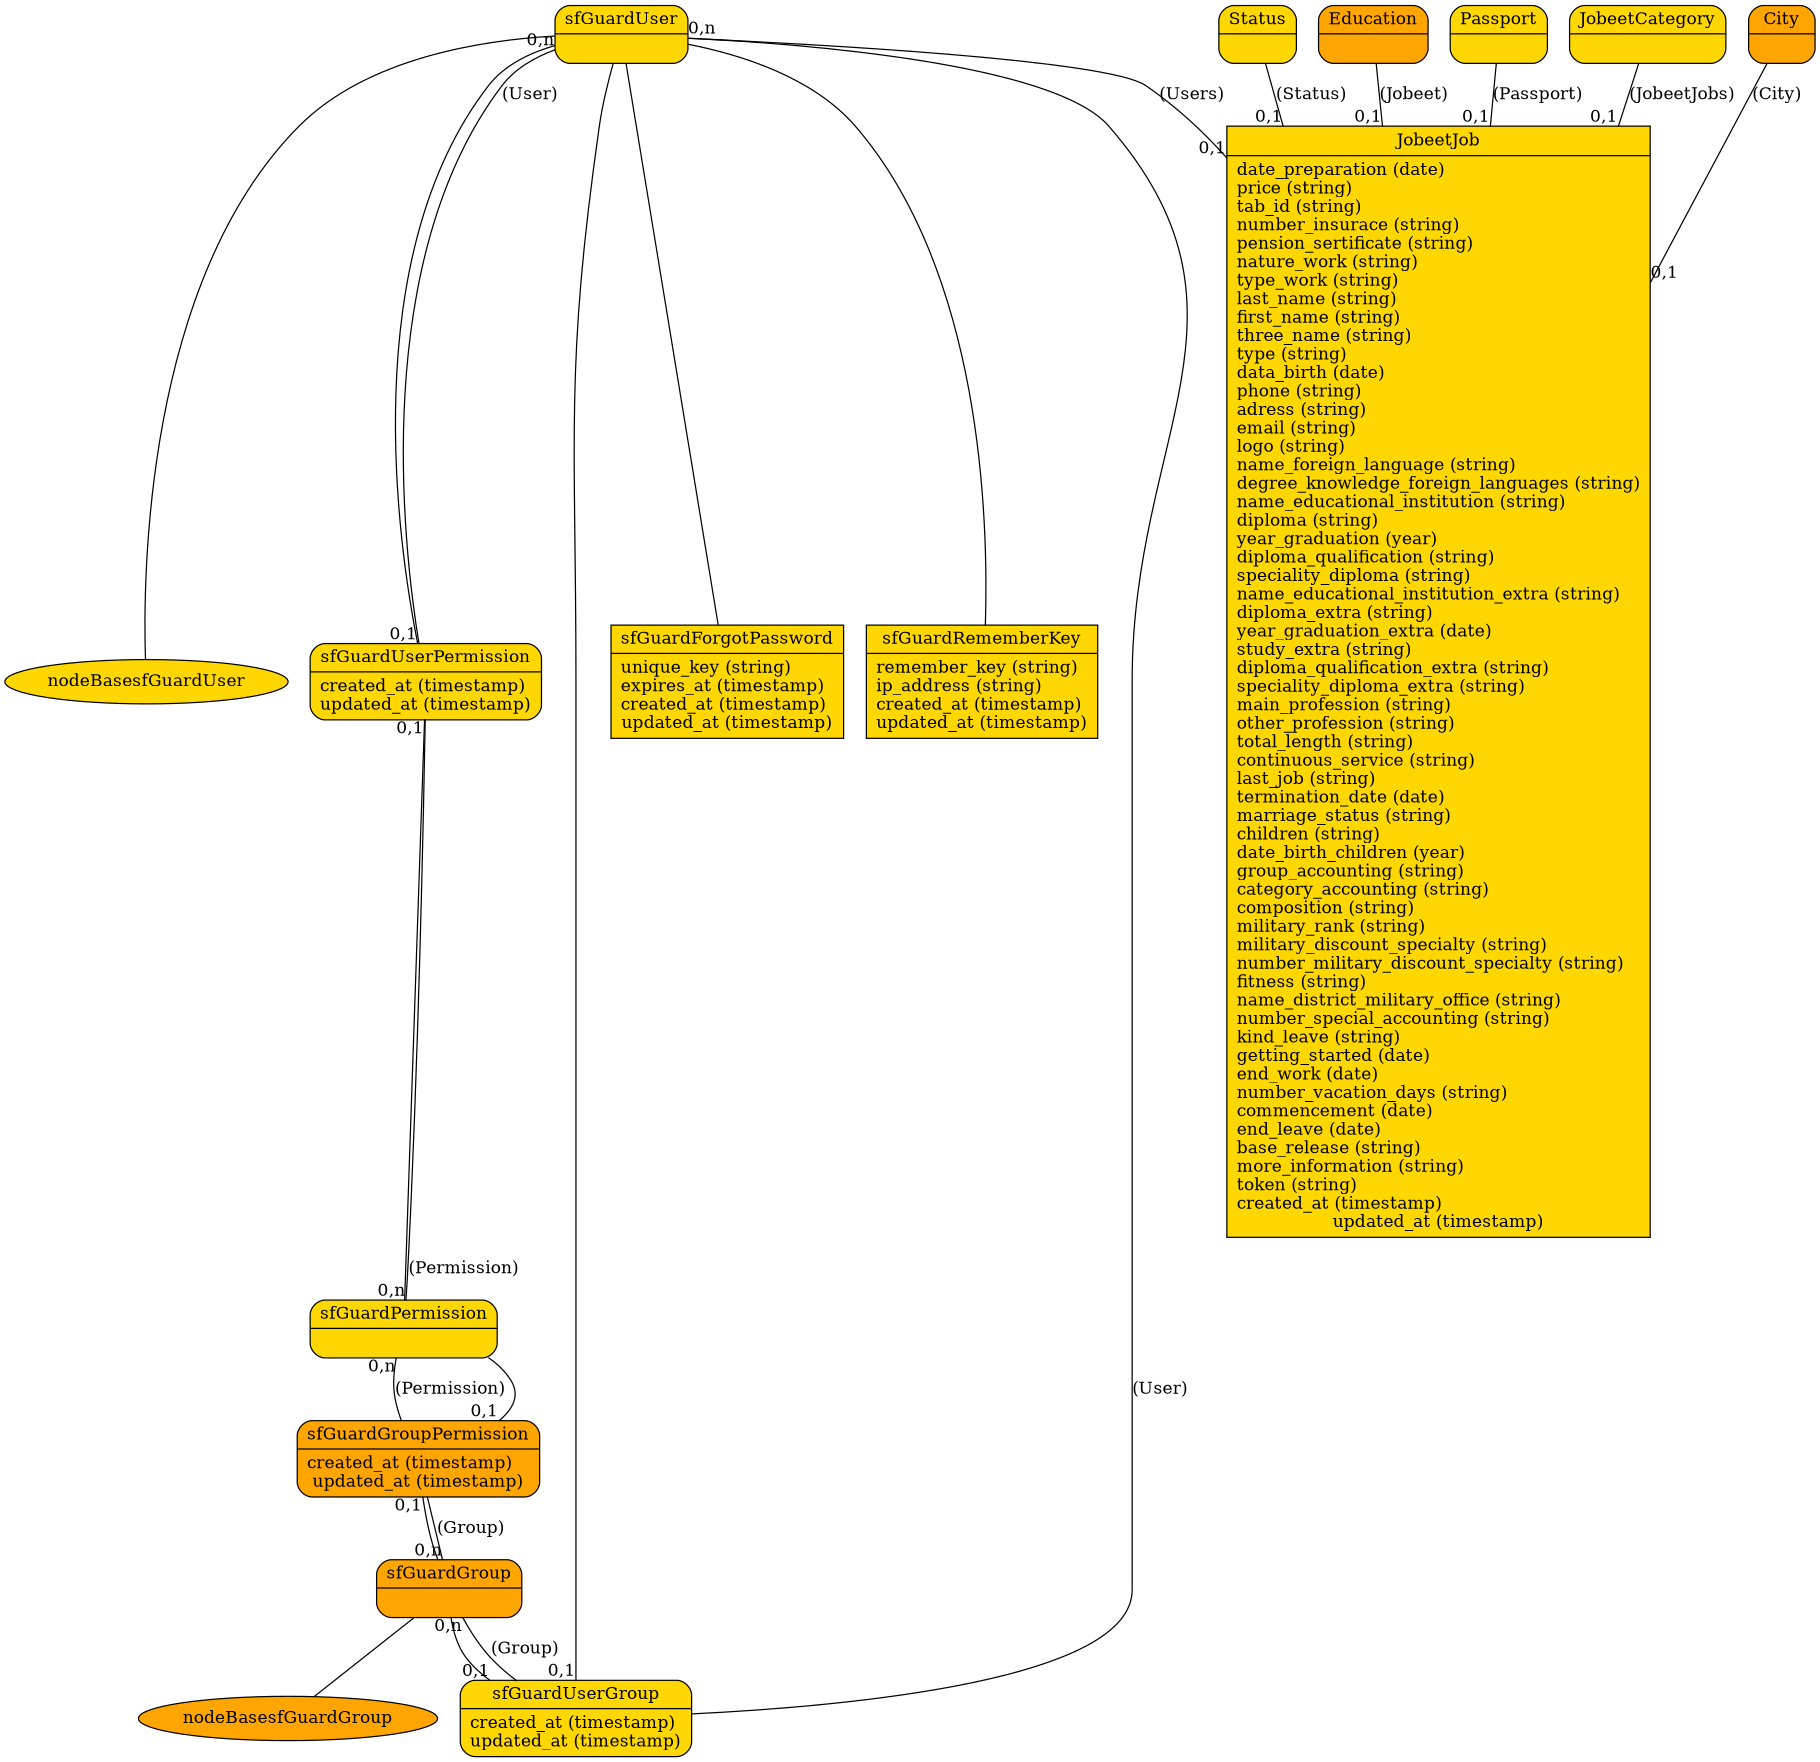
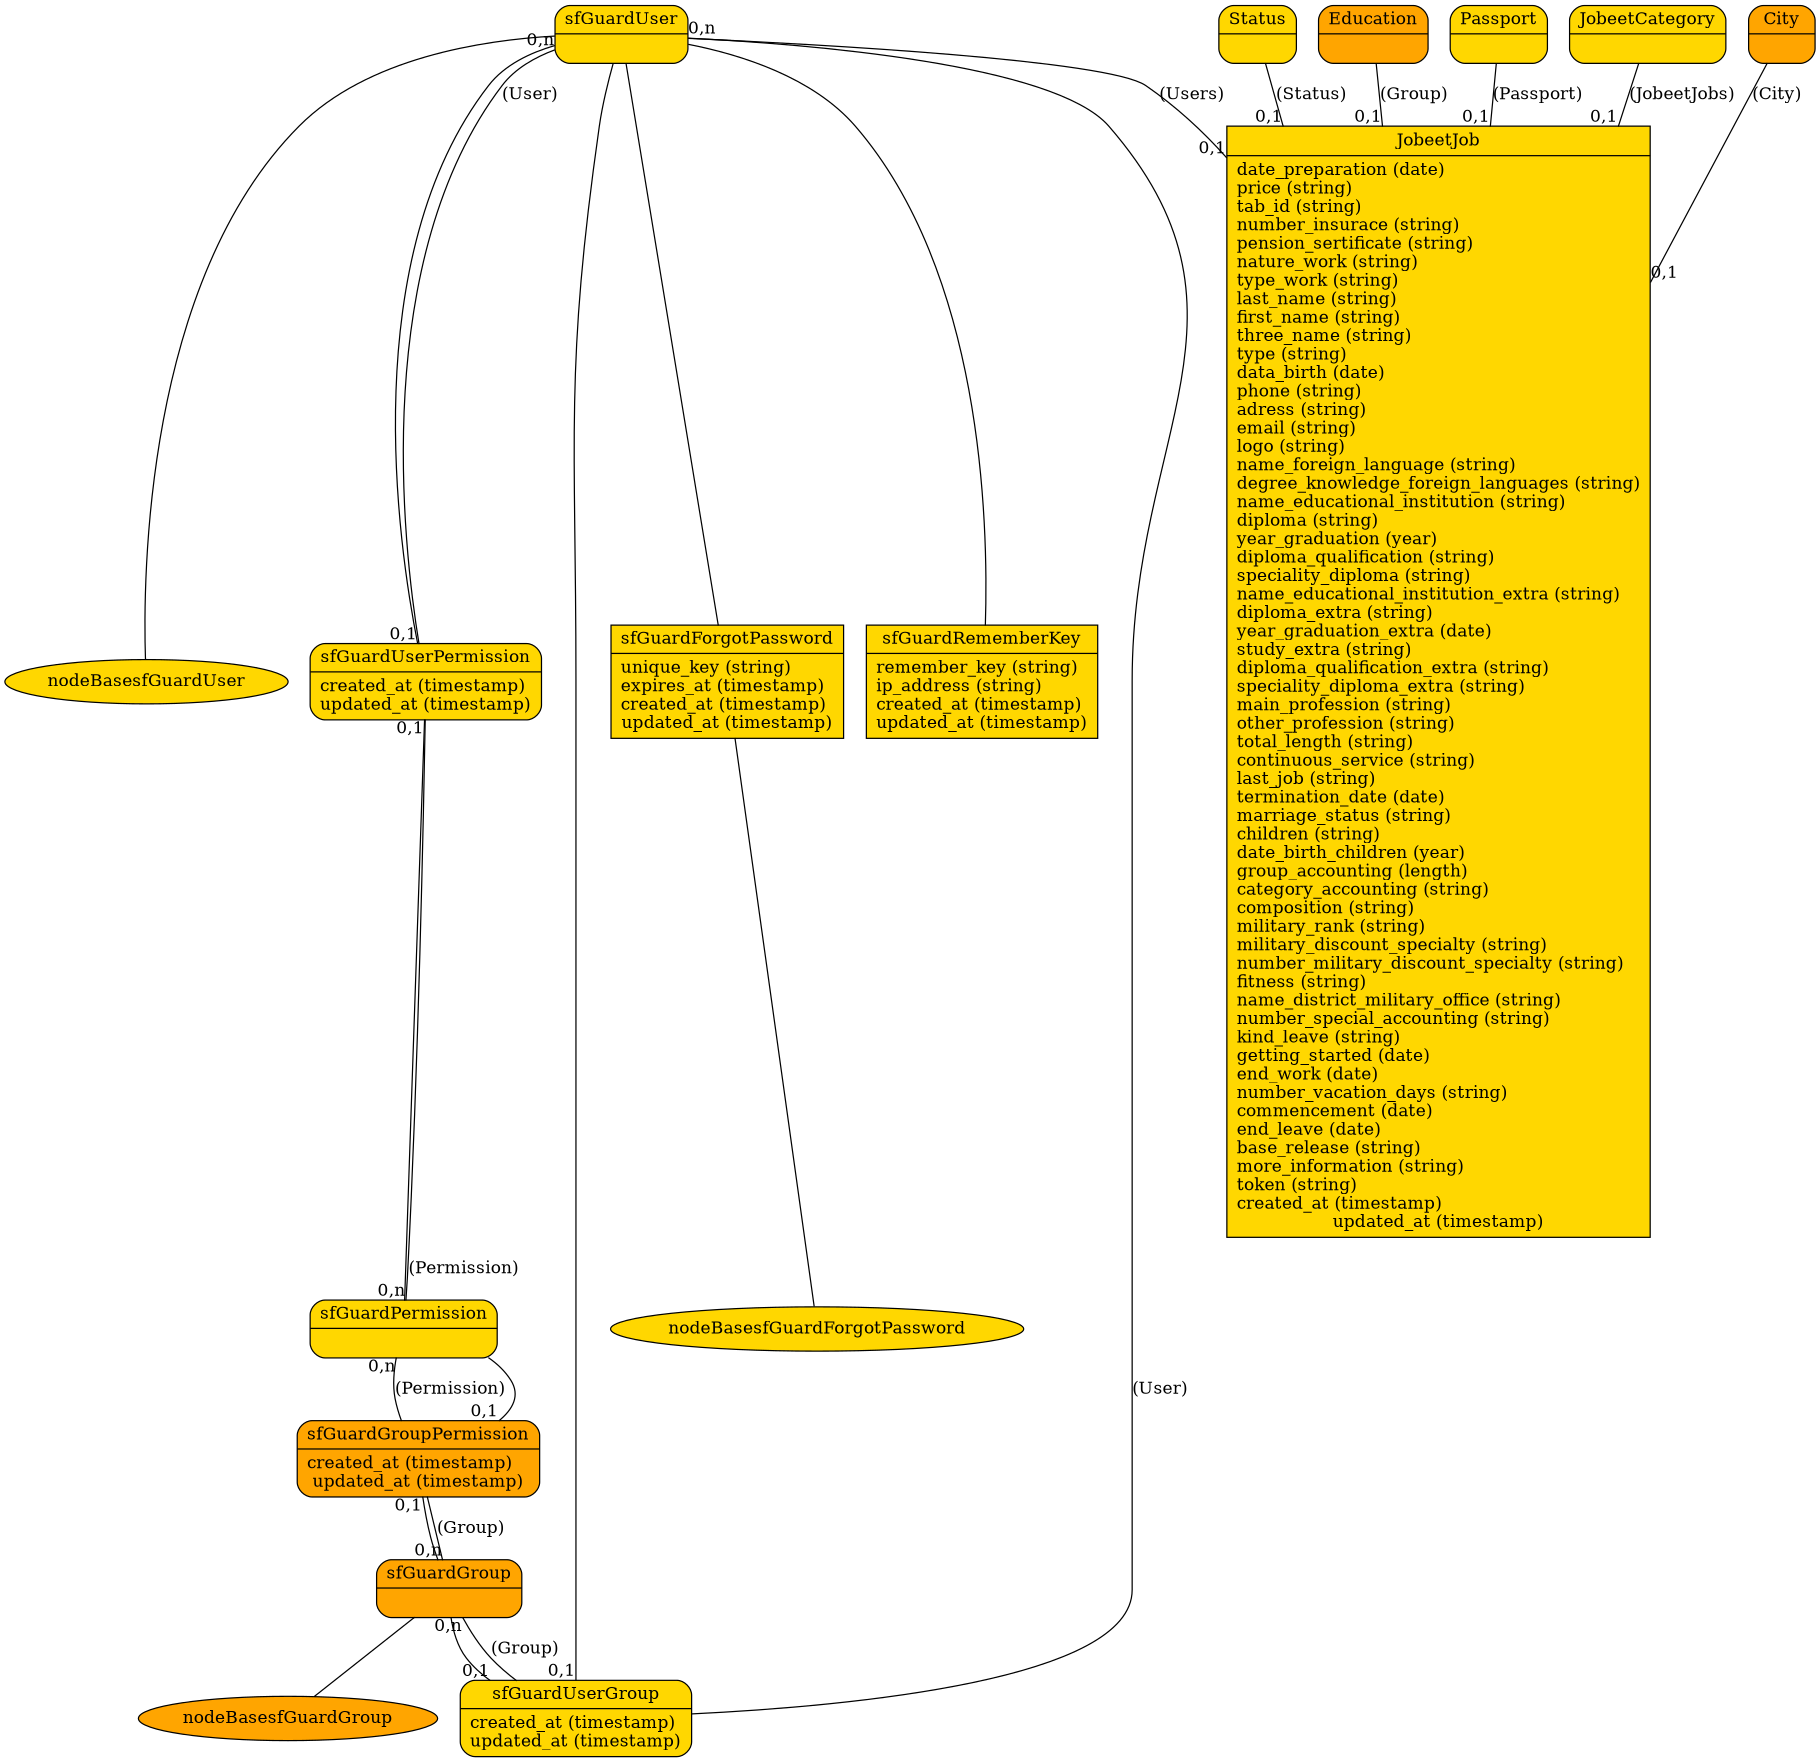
(1414, 95) -> (1414, 95)
(1351, 871) -> (1352, 871)
none -> (817, 1329)
